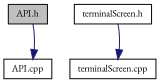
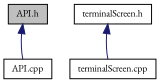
(34, 37) -> (21, 47)
(119, 37) -> (106, 47)
